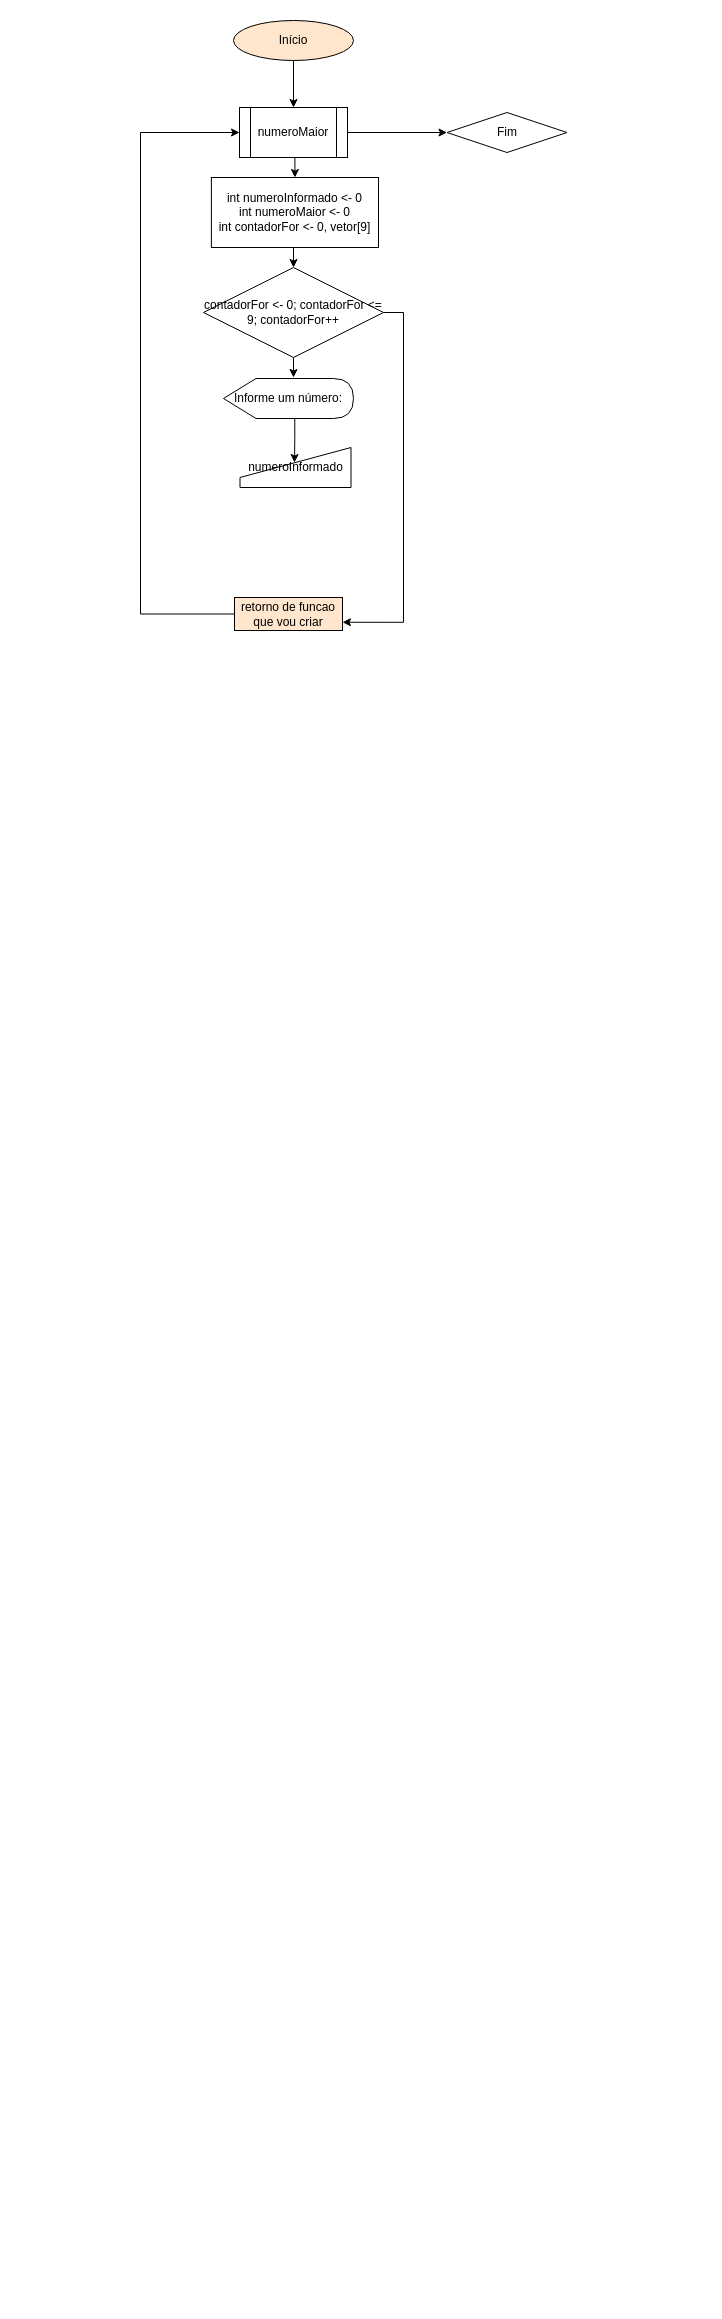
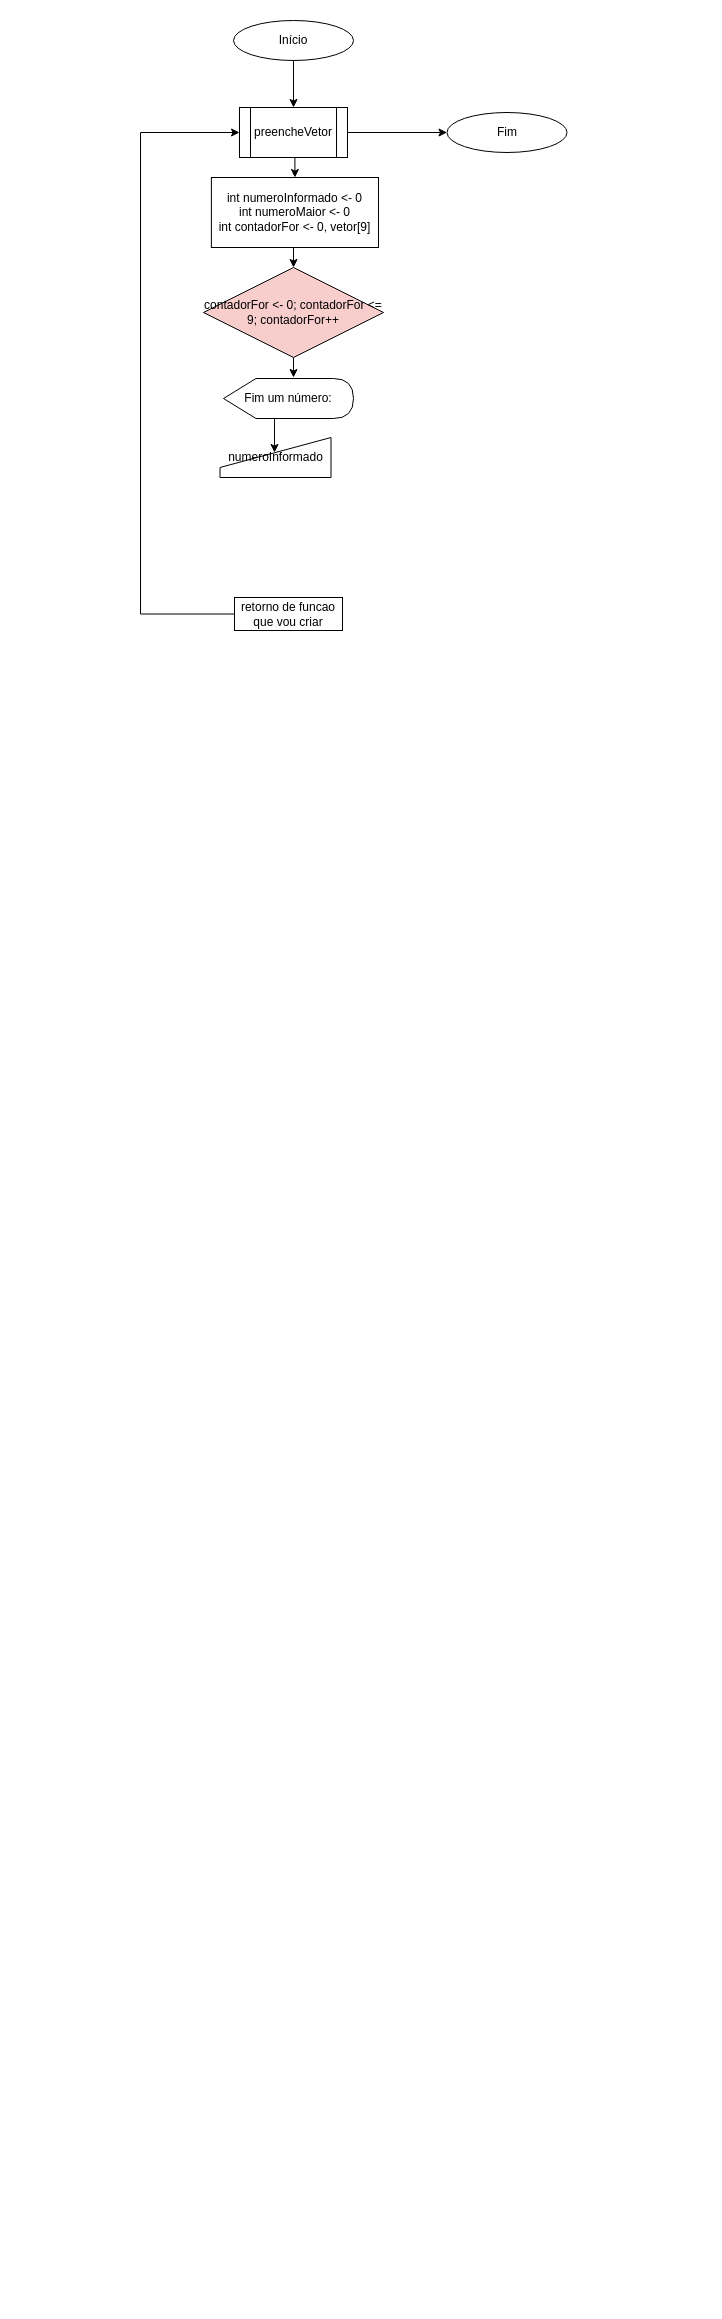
(294, 41) -> (294, 41)
(294, 133) -> (294, 133)
(507, 133) -> (507, 133)
(294, 313) -> (294, 313)
(289, 399) -> (289, 399)
(296, 468) -> (276, 458)
(404, 484) -> none
(289, 614) -> (289, 614)
